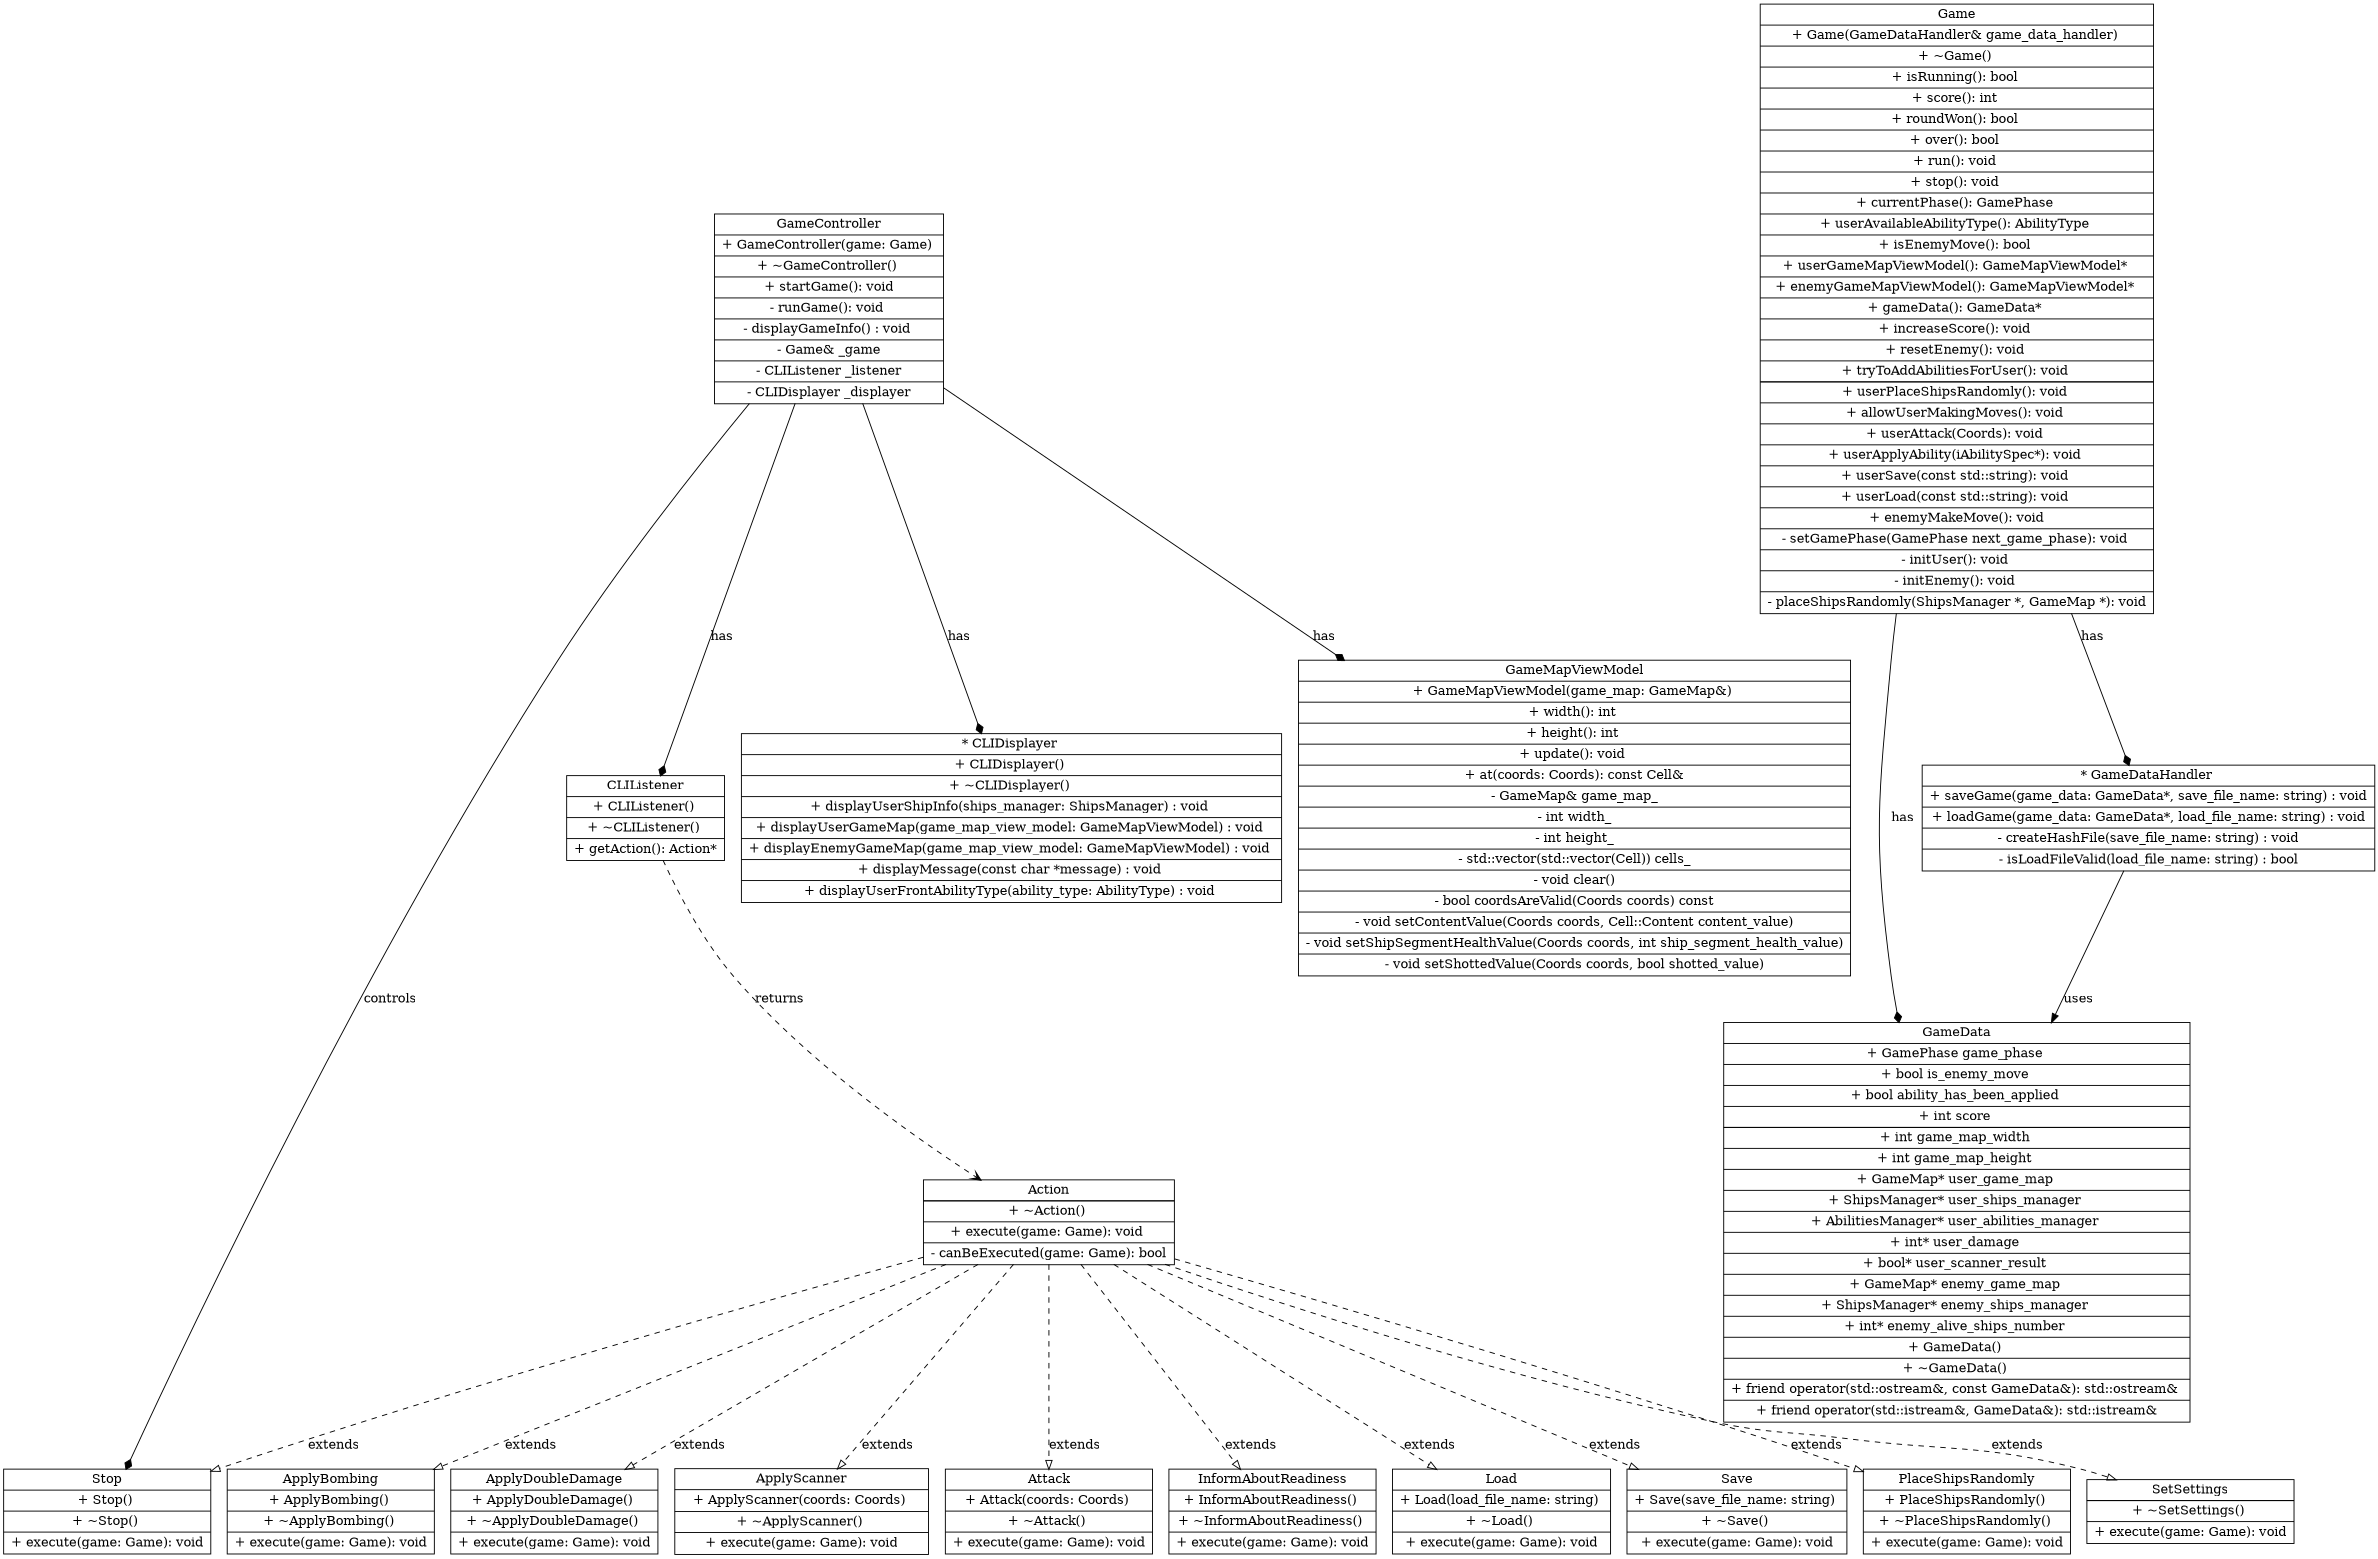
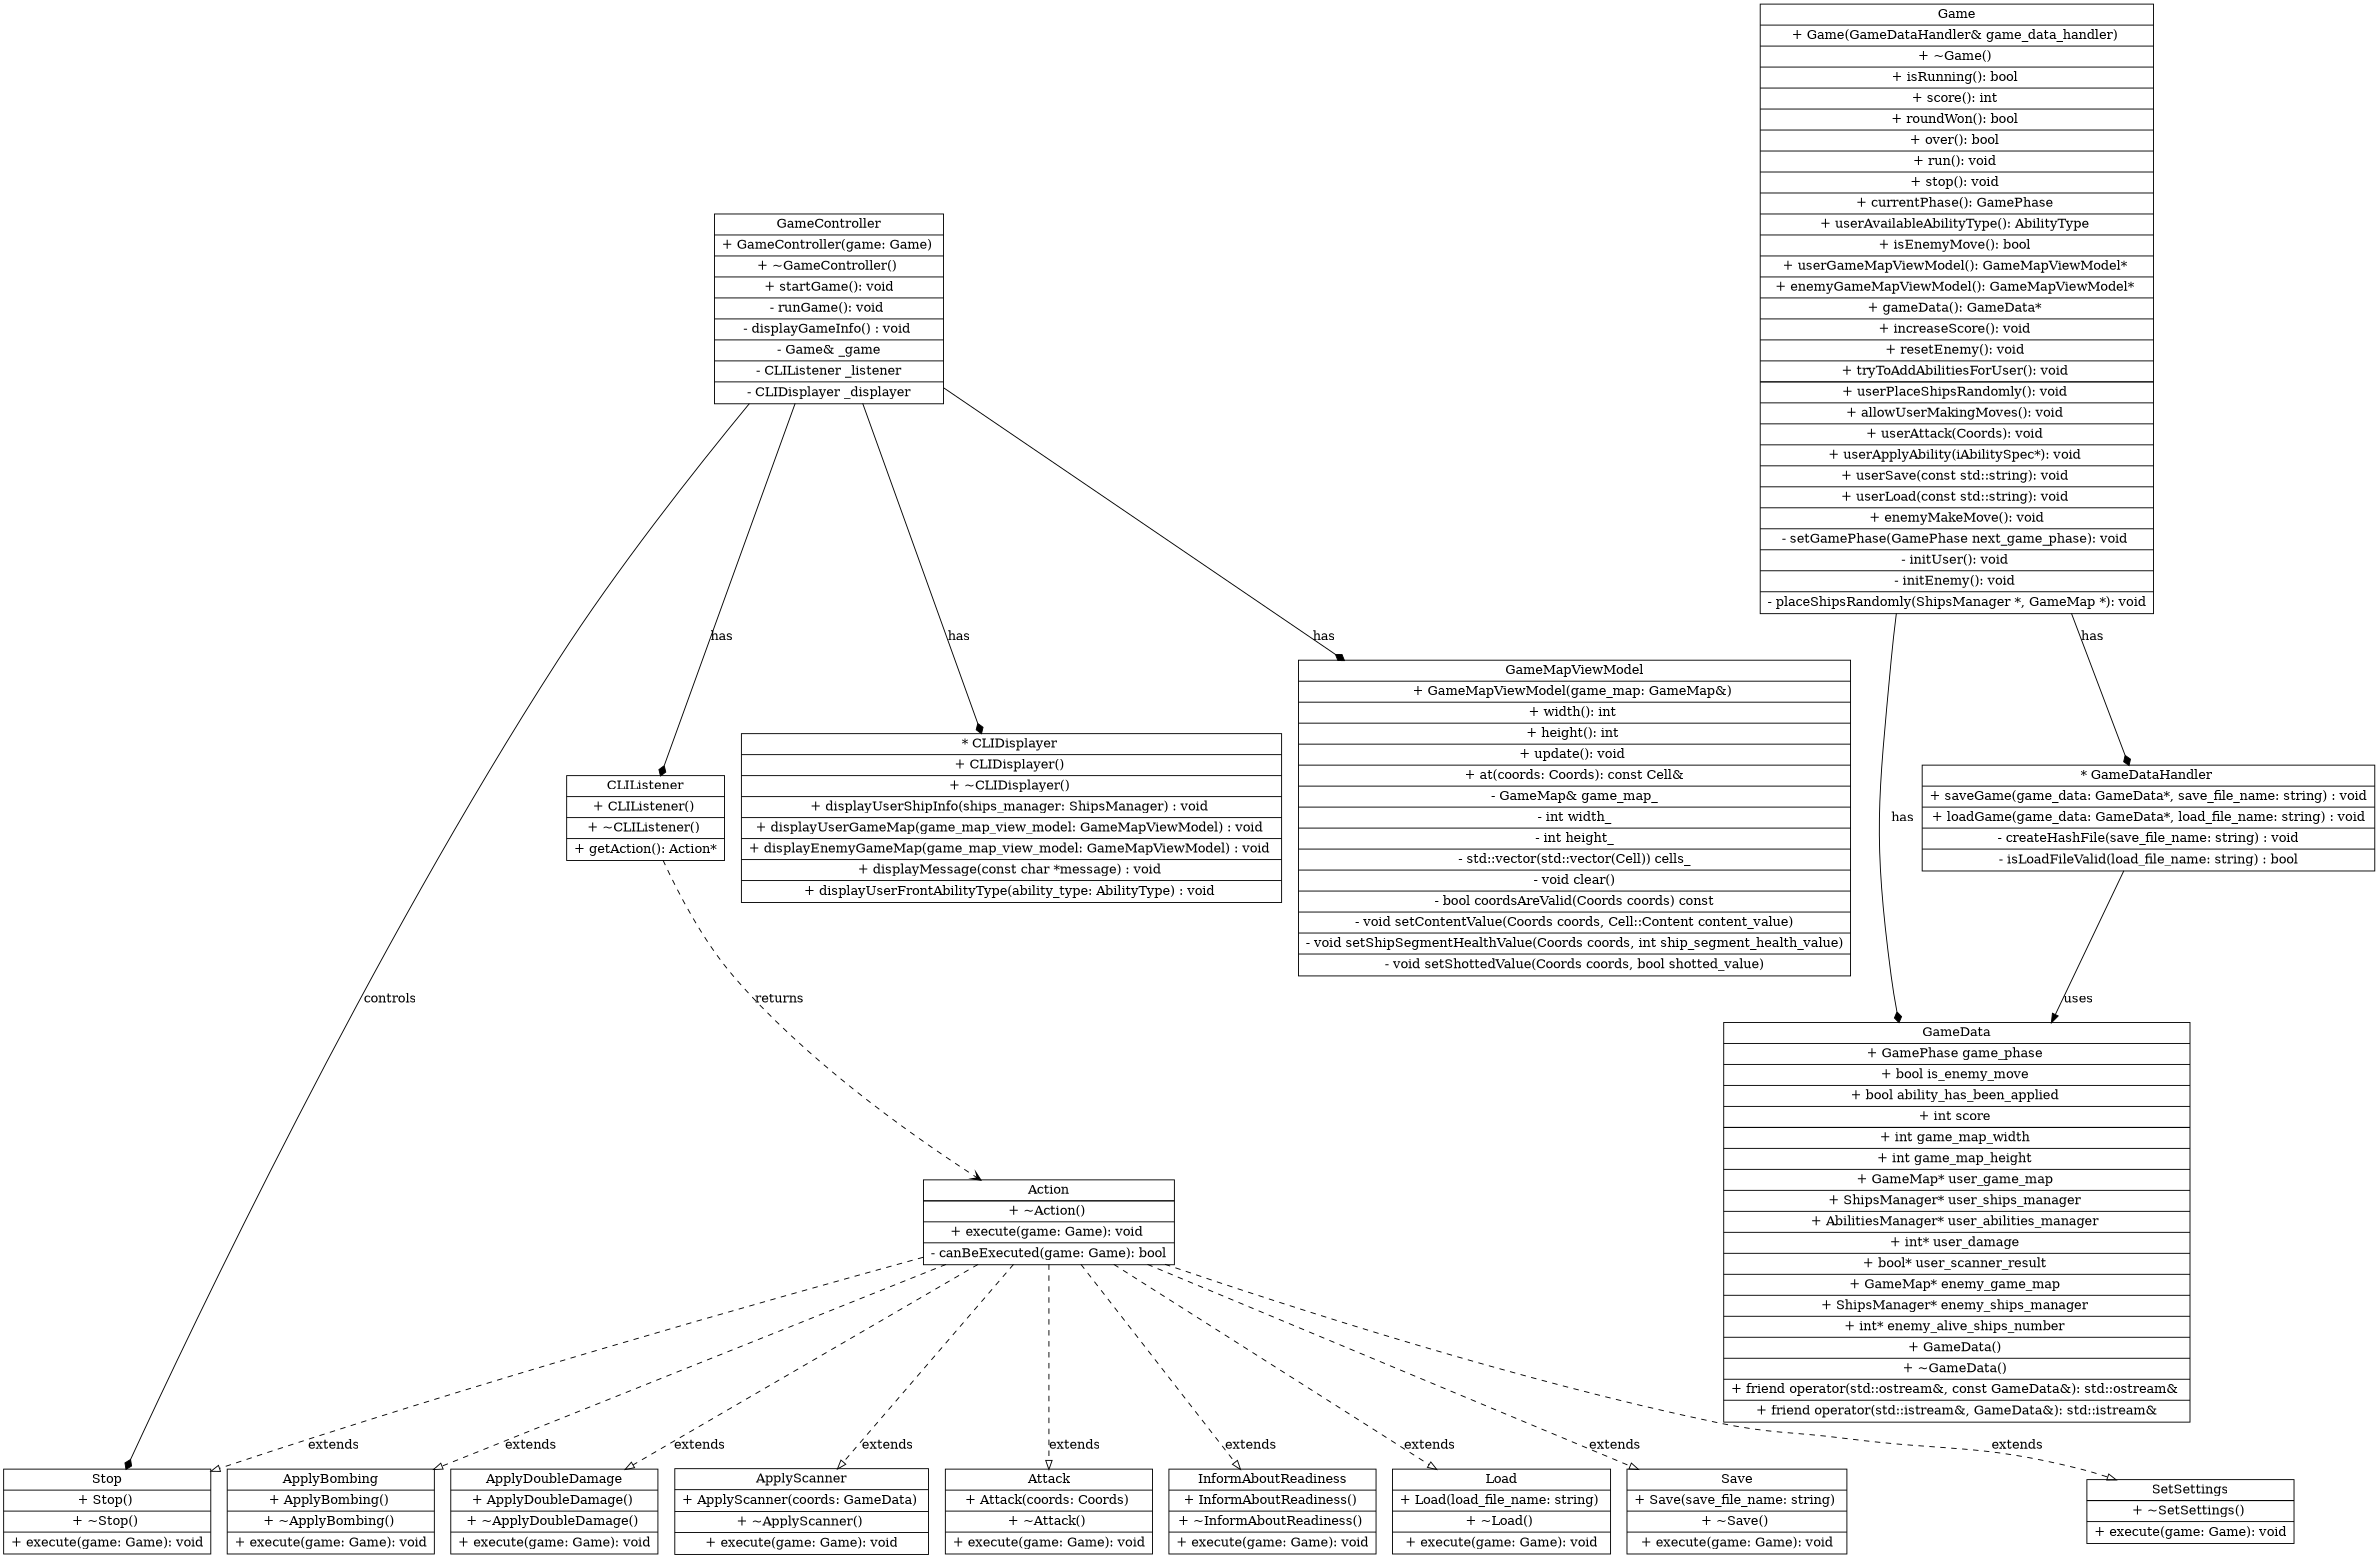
(802, 1500) -> (802, 1500)
(1967, 1512) -> none
